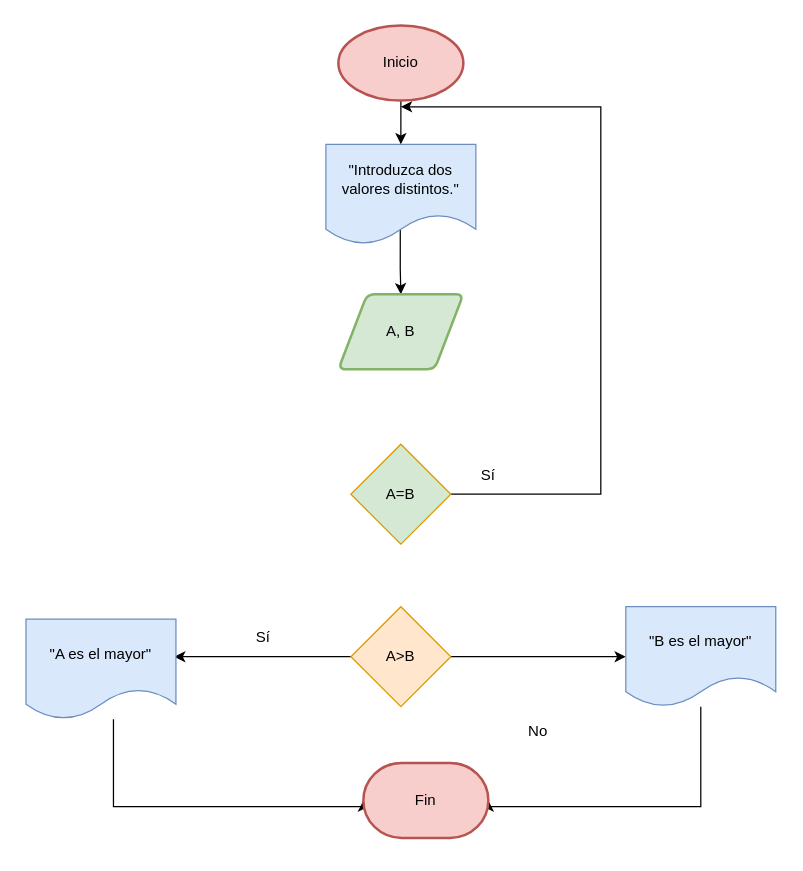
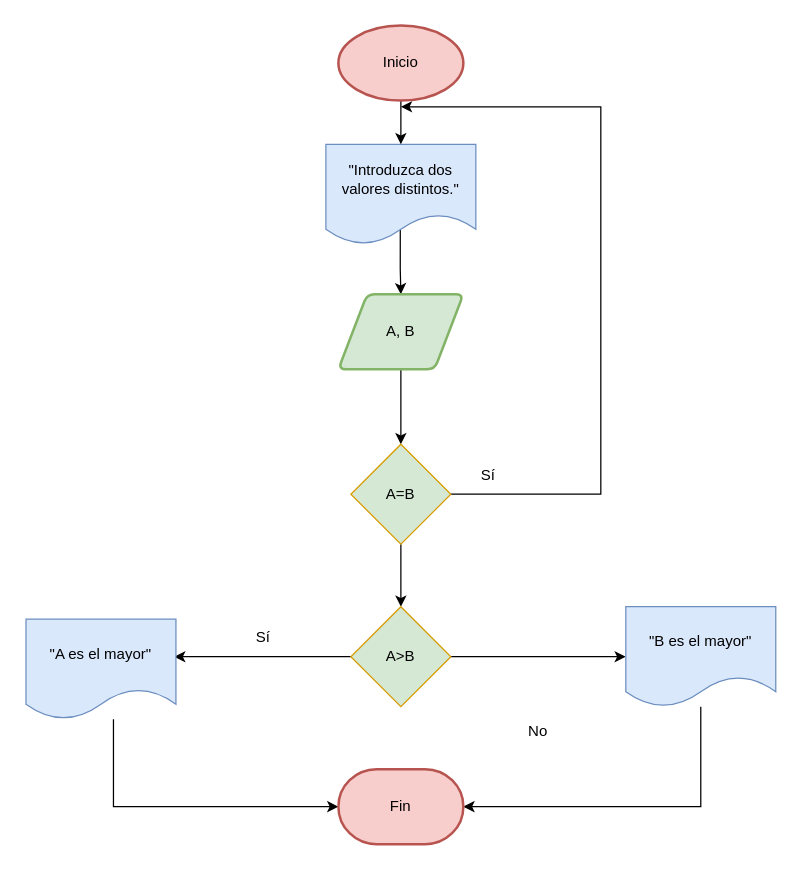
none -> (401, 402)
none -> (401, 572)
(401, 657) -> (401, 657)
(426, 801) -> (401, 807)
